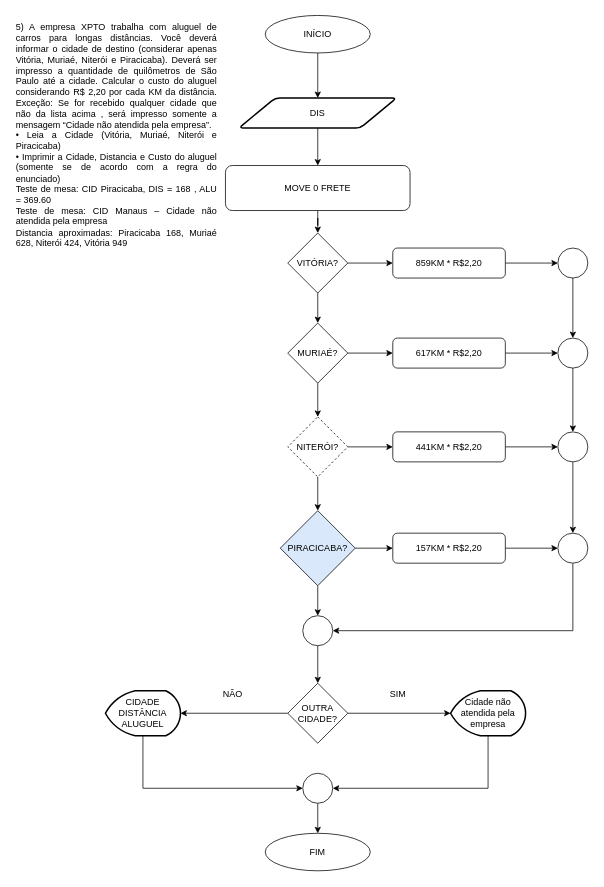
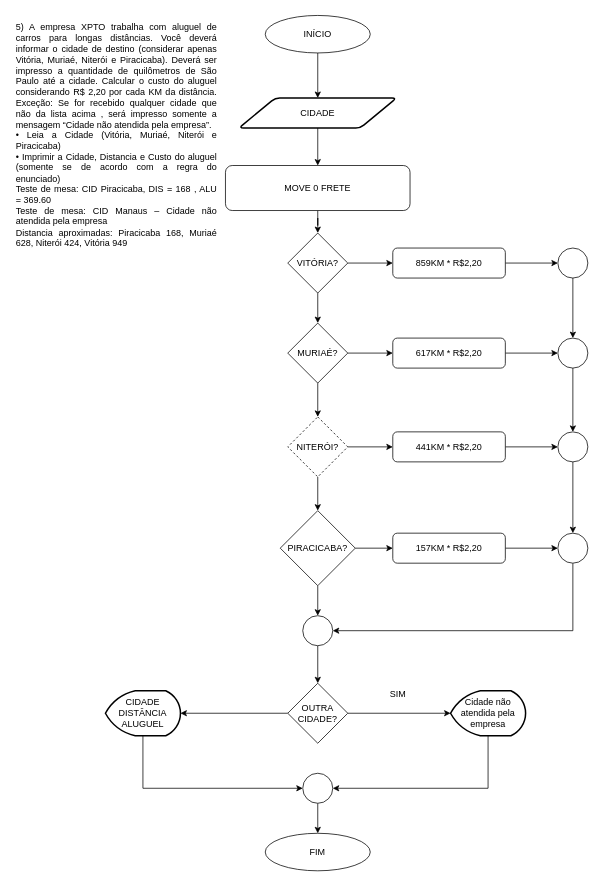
(318, 113) -> (318, 113)
(318, 548) -> (318, 548)
(233, 694) -> none
